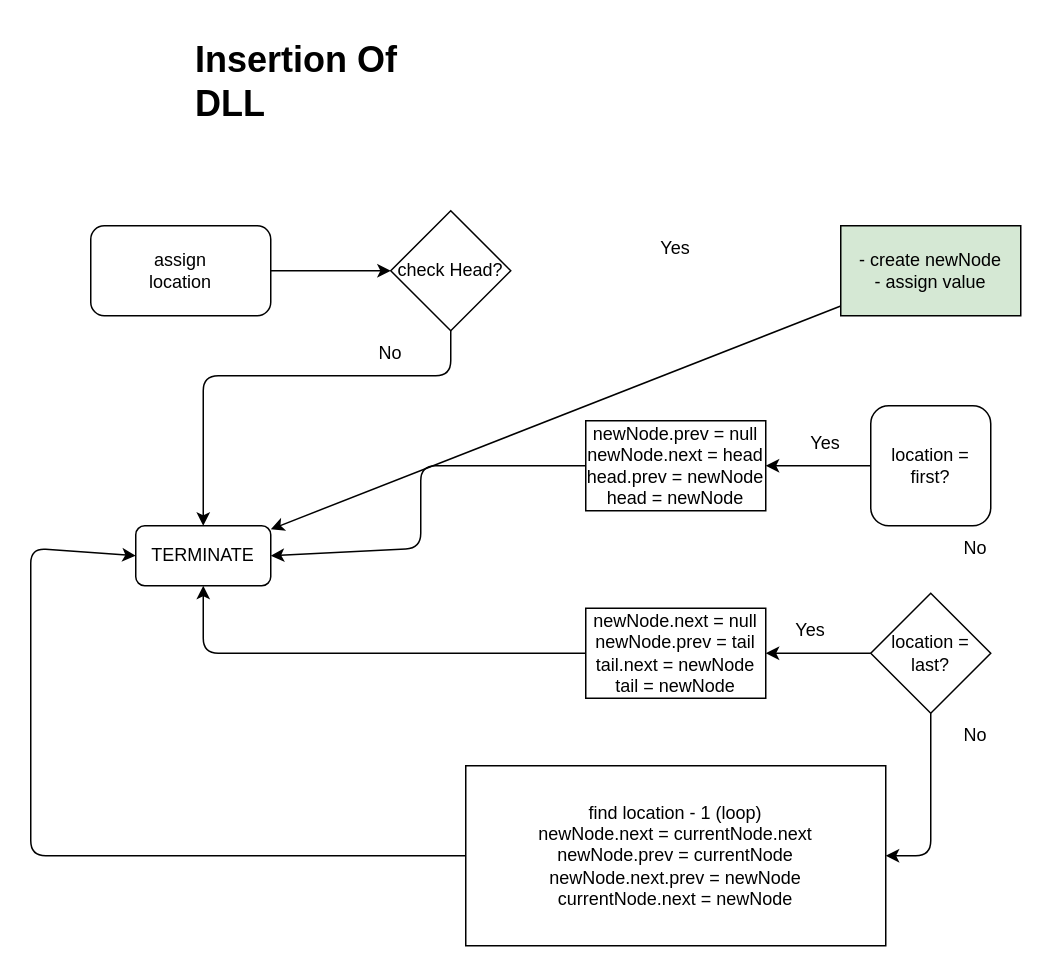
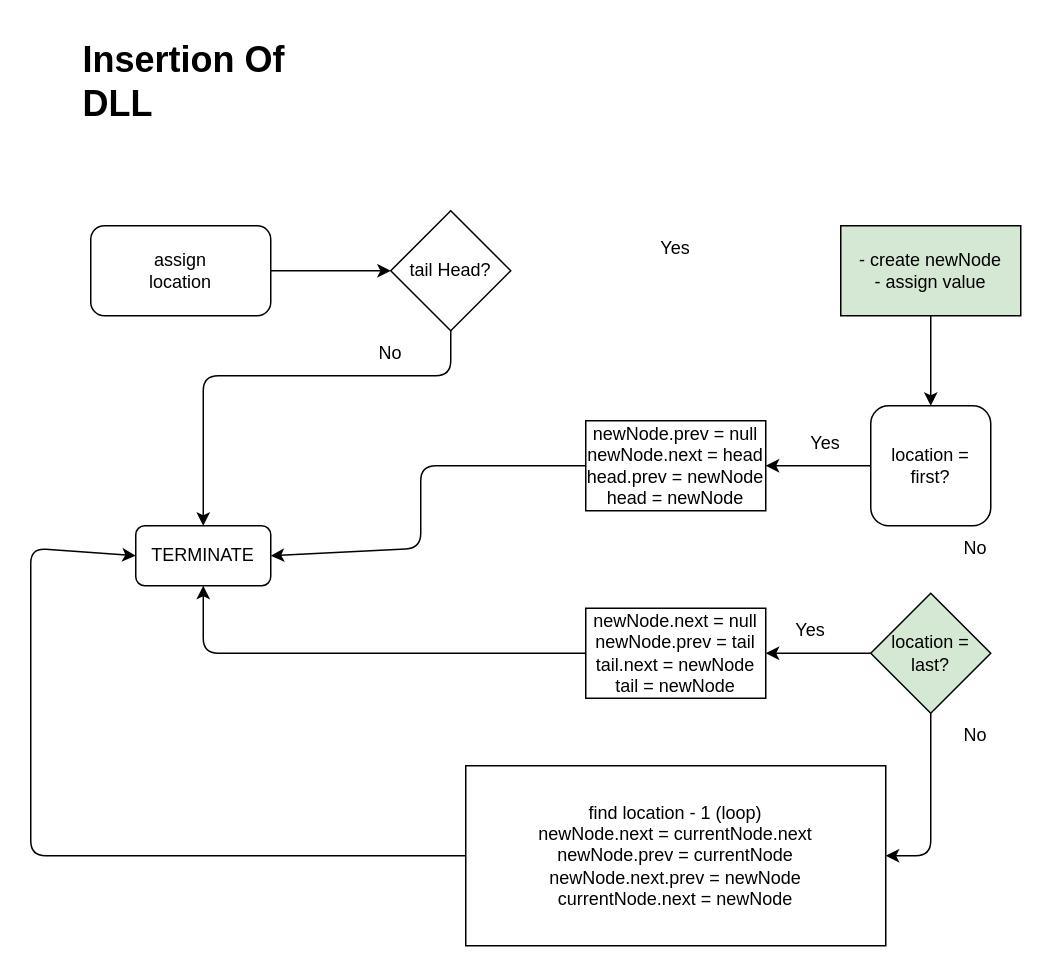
(331, 83) -> (218, 83)
(451, 271) -> (451, 271)
(641, 384) -> (931, 356)
(931, 653) -> (931, 653)
